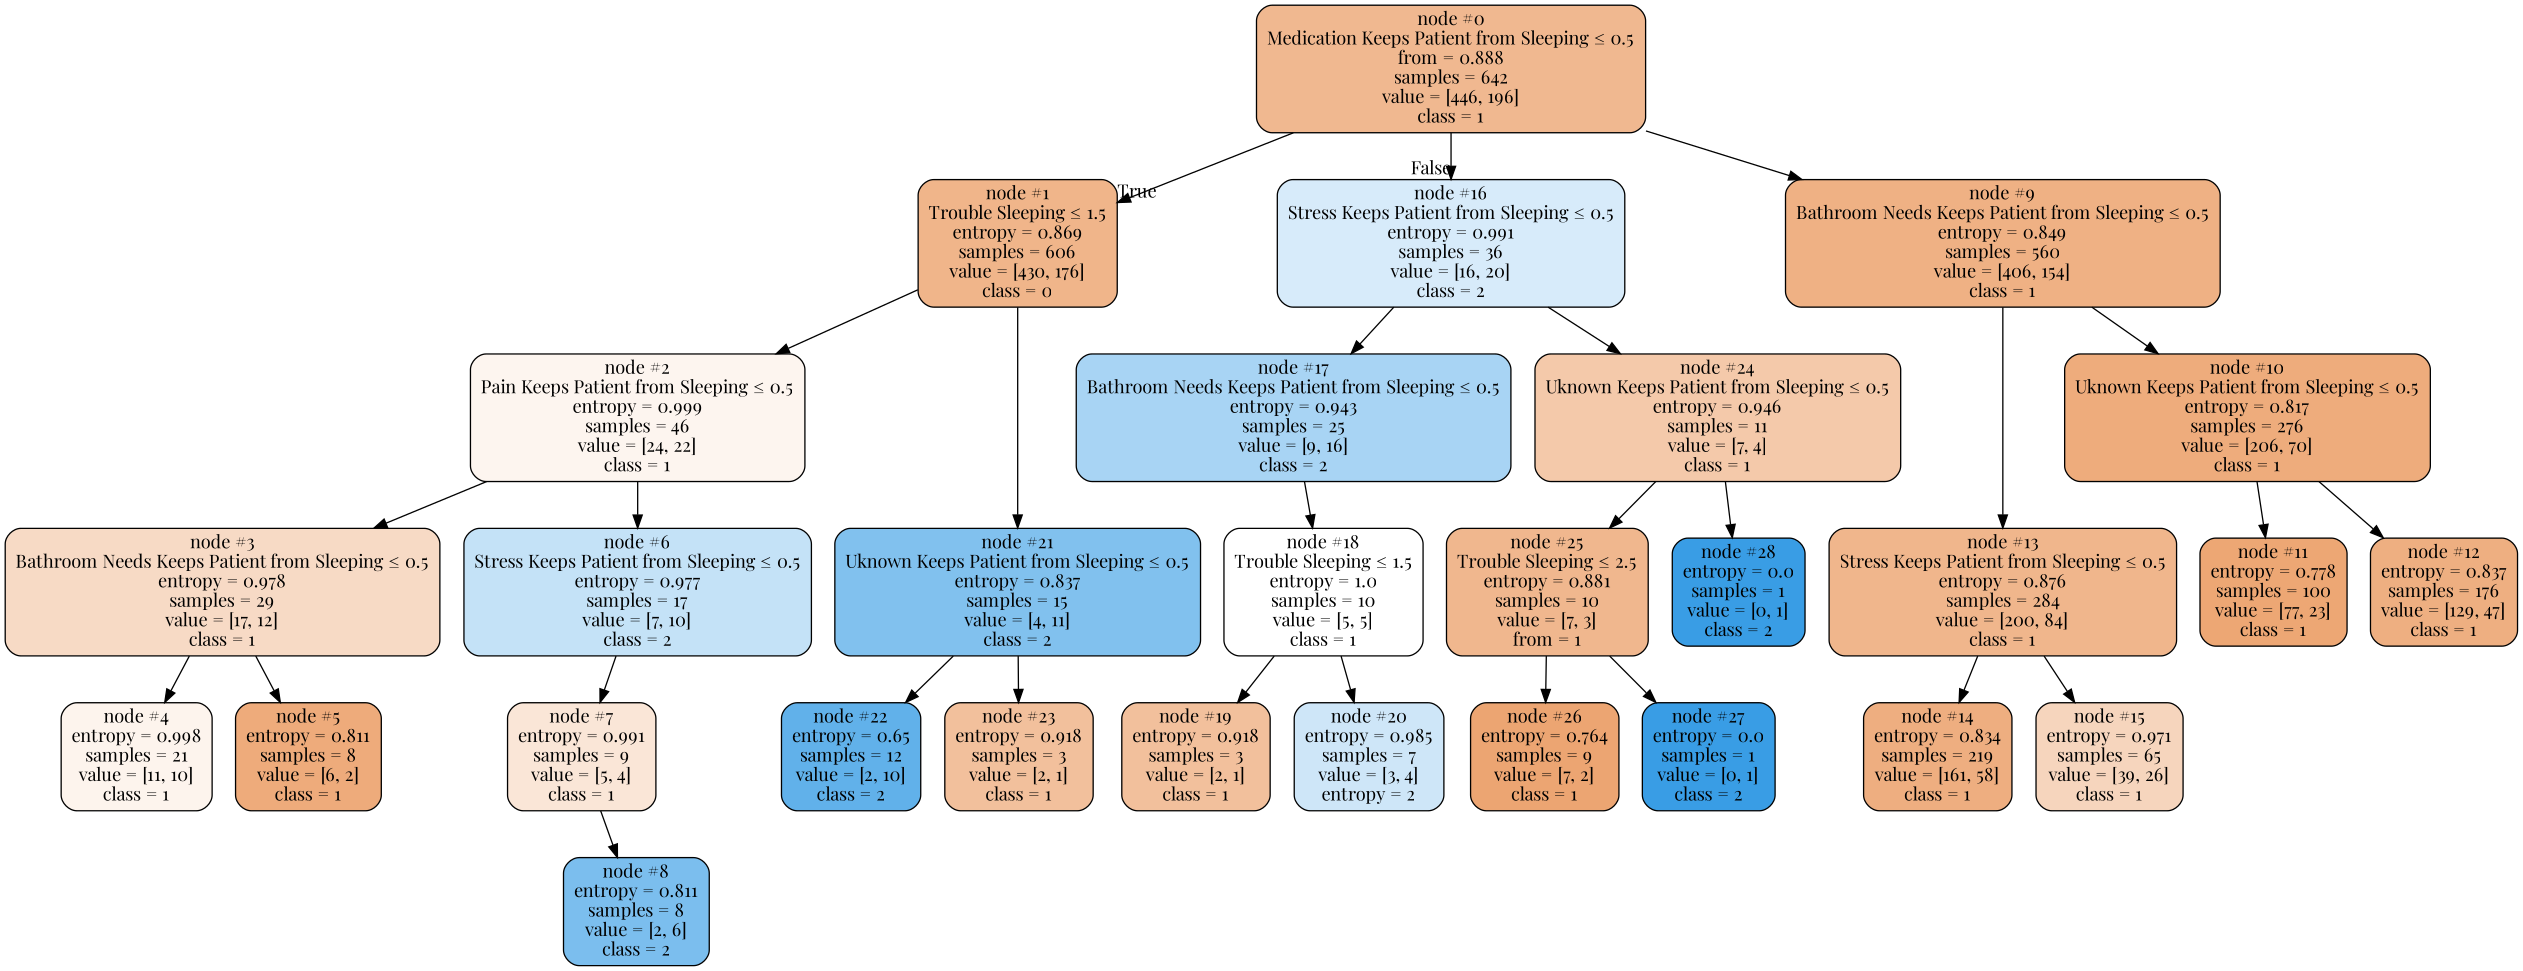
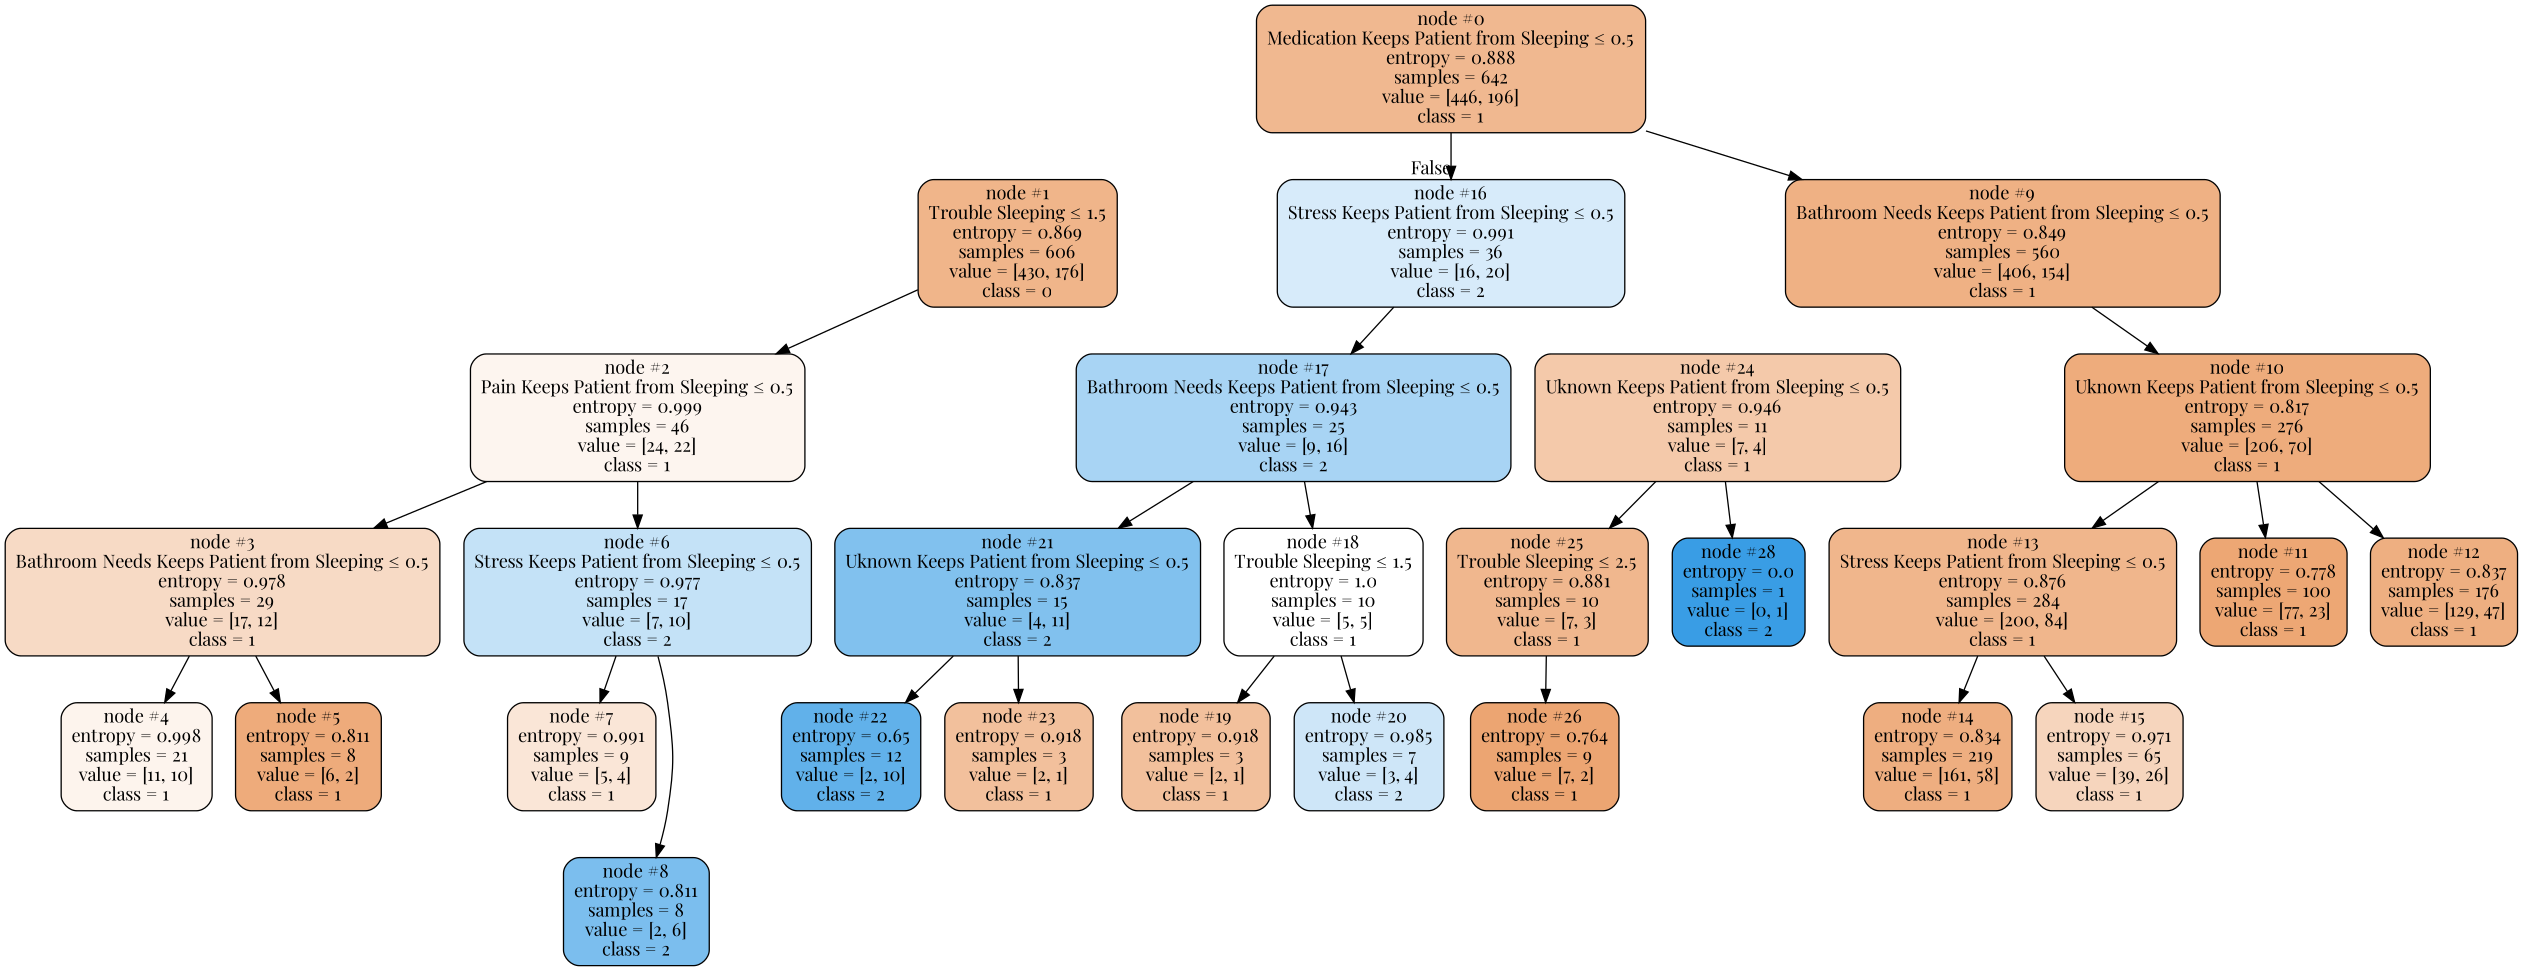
(1451, 59) -> (1451, 59)
(1212, 165) -> none
(1579, 327) -> none
(1018, 411) -> (1162, 501)
(2003, 411) -> (2131, 501)
(1547, 640) -> (1547, 640)
(1709, 757) -> none
(1369, 795) -> (1369, 795)
(607, 828) -> (673, 750)
